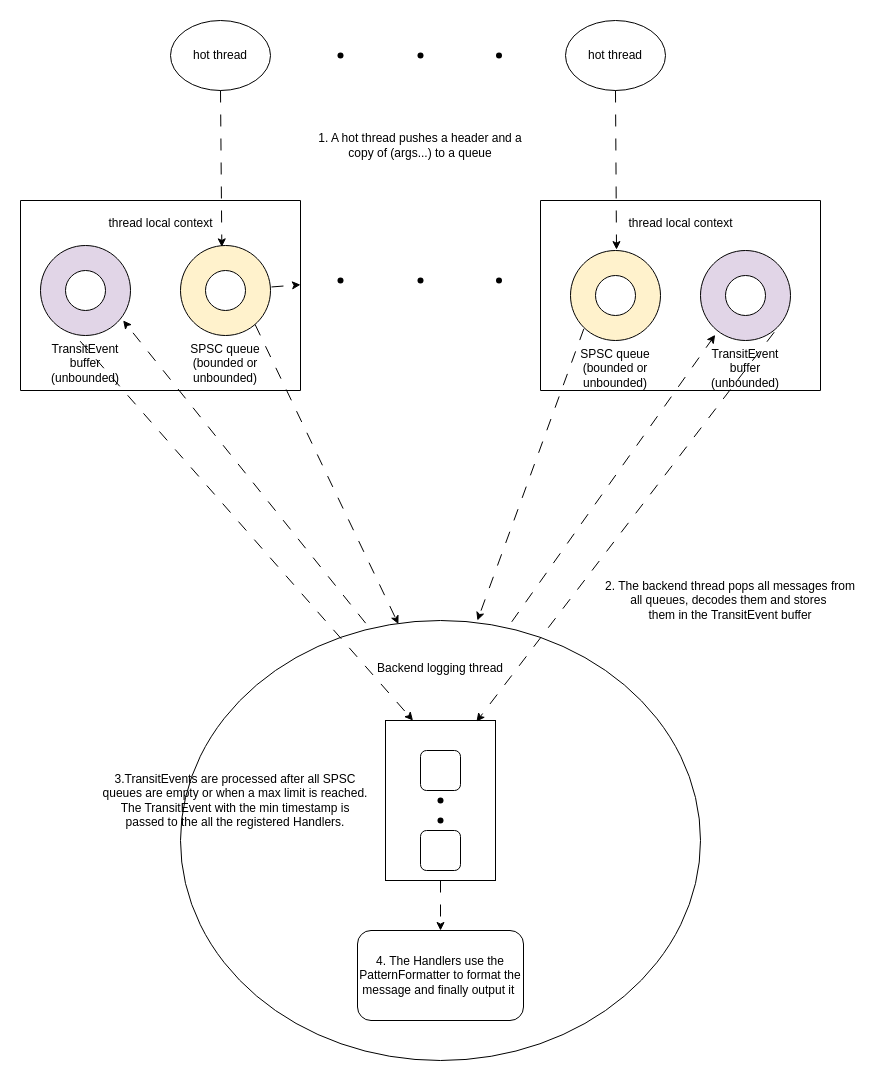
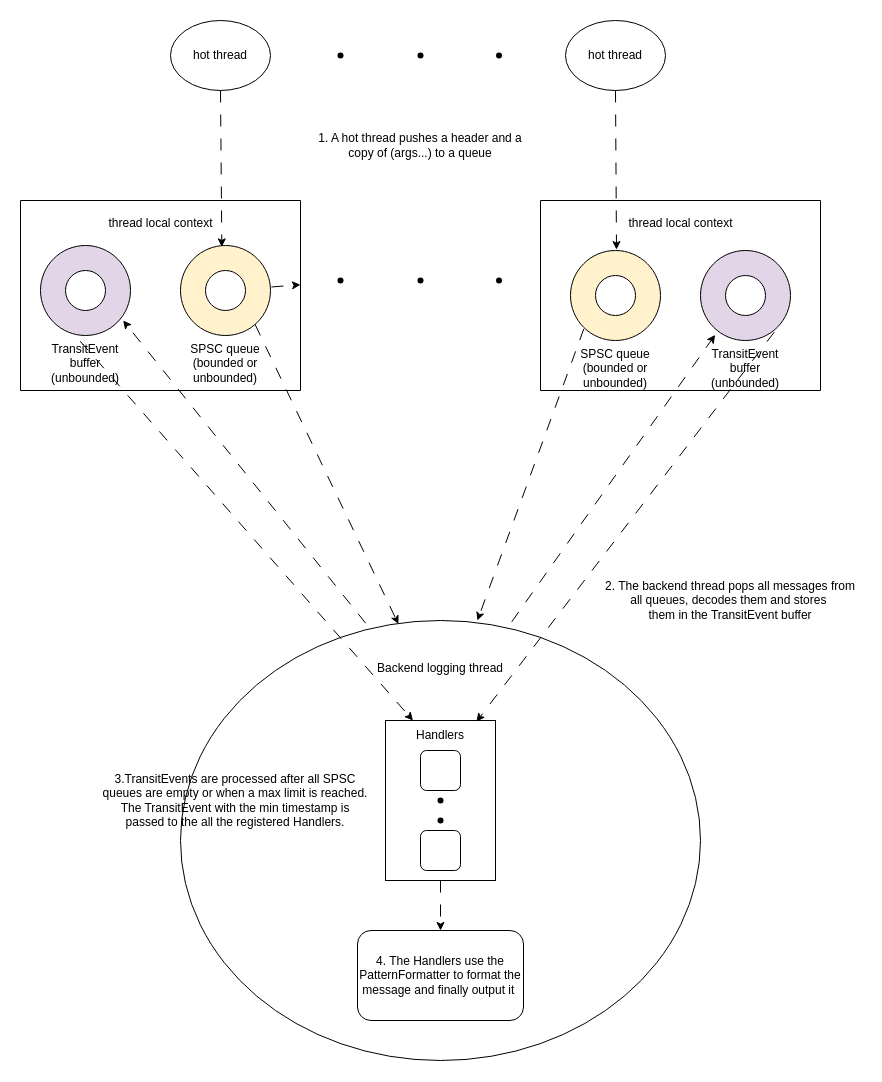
none -> (441, 736)
